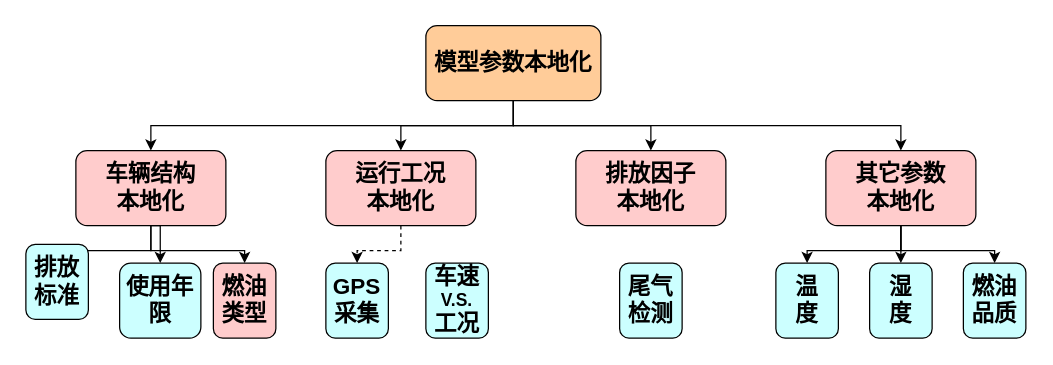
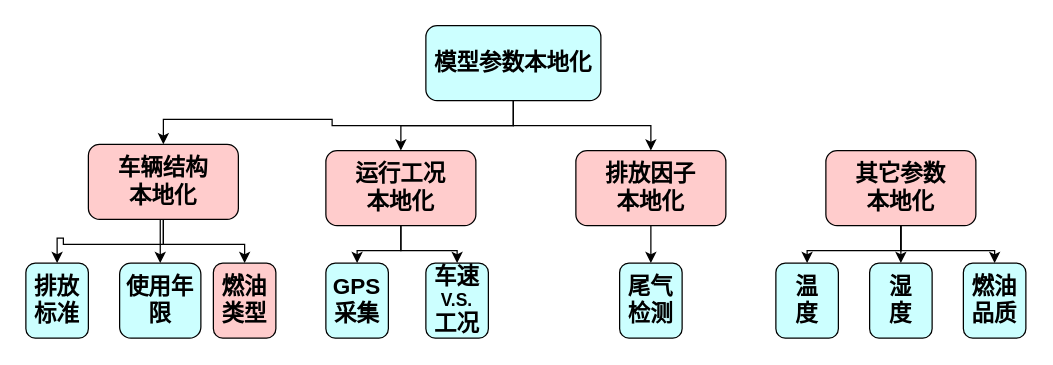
(513, 63) -> (513, 63)
(785, 126) -> none
(151, 188) -> (163, 182)
none -> (651, 240)
(376, 251) -> (376, 251)
none -> (431, 251)
(57, 282) -> (57, 301)
